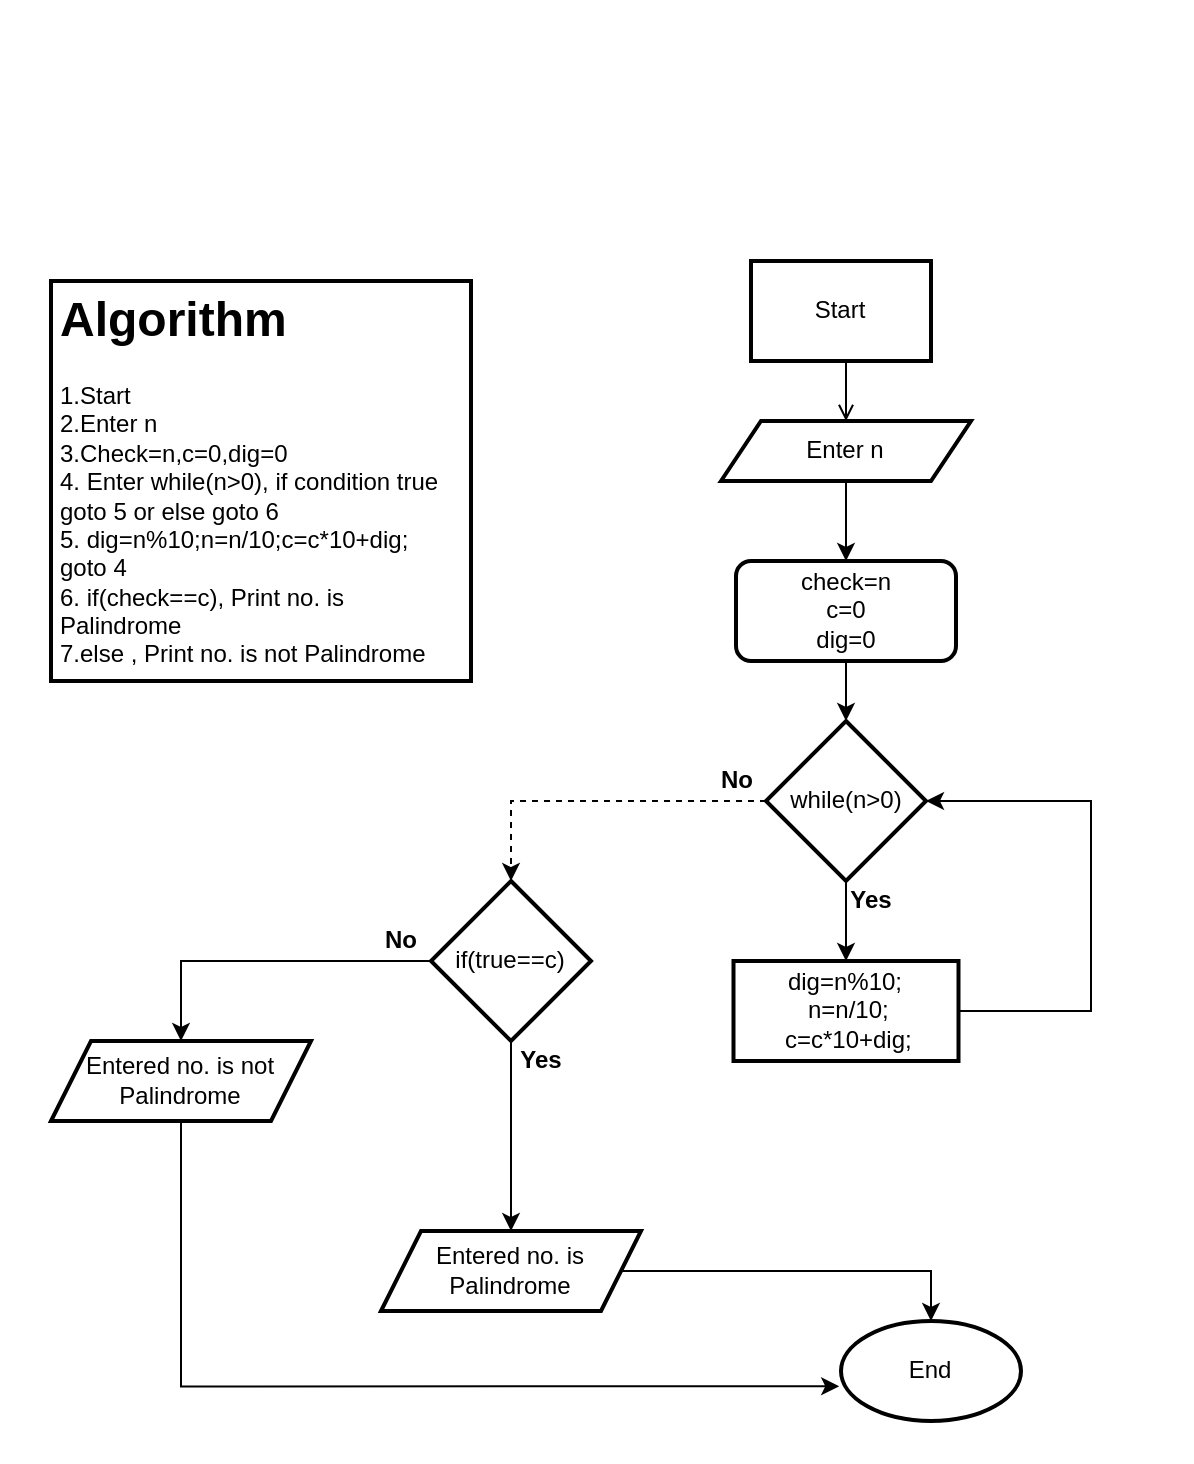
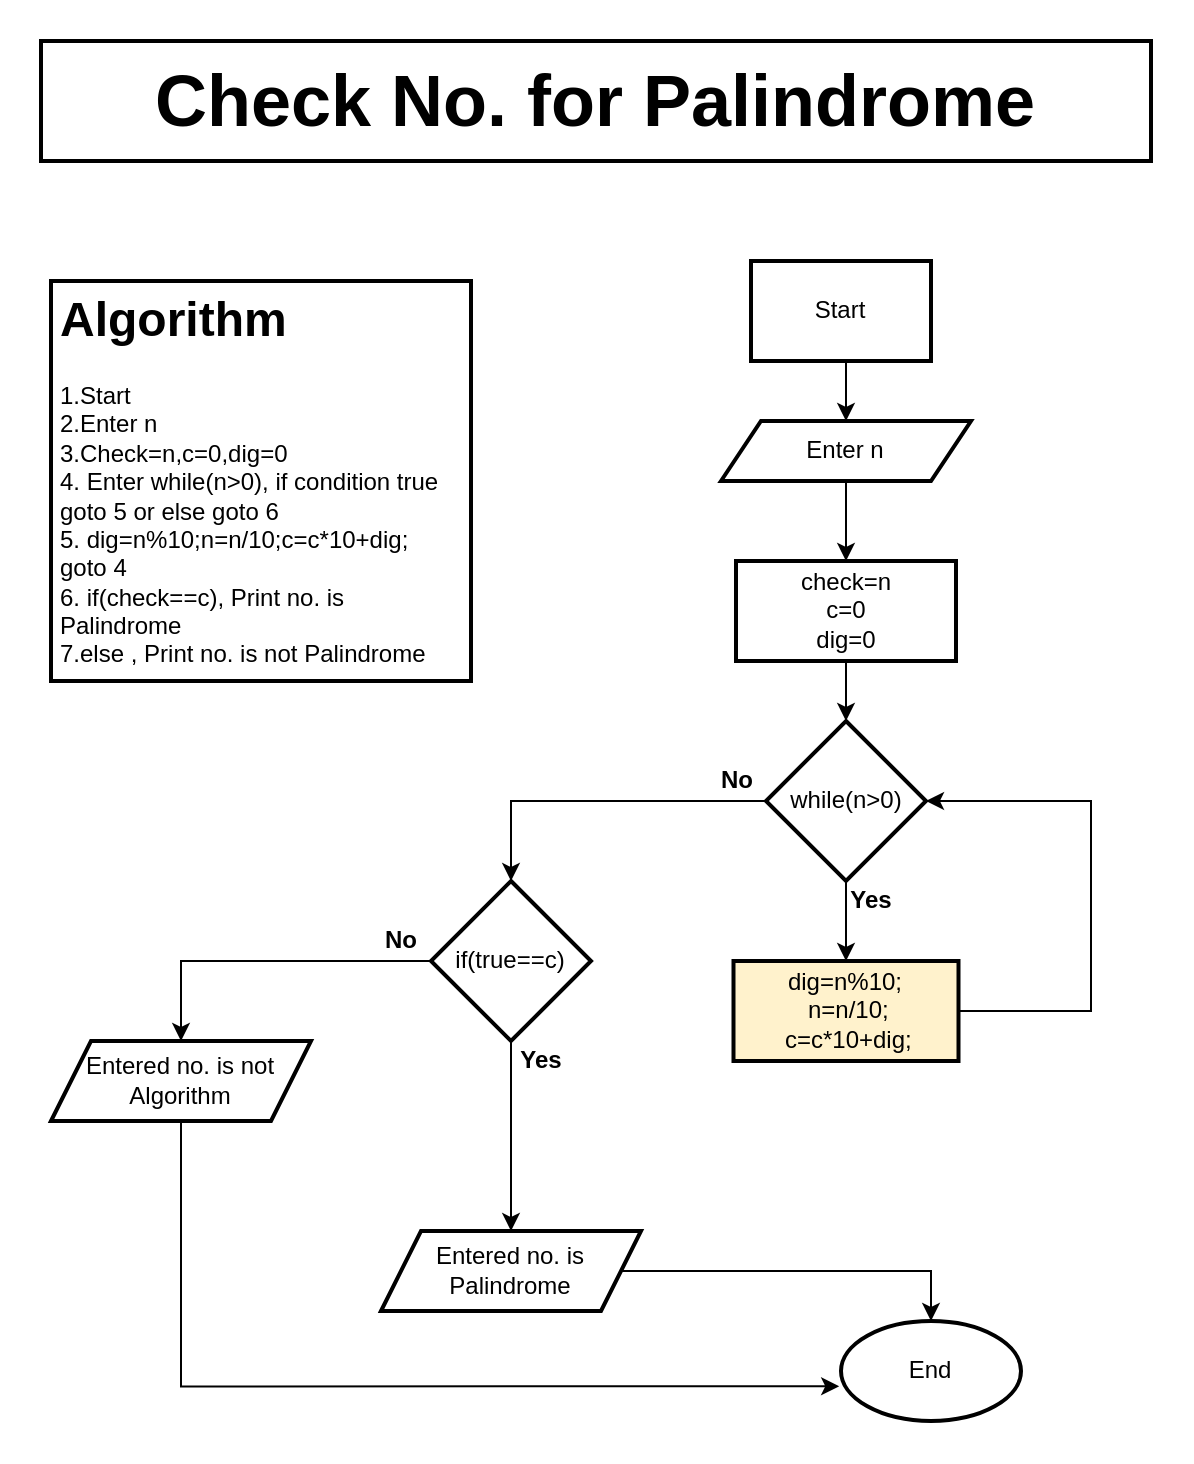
none -> (596, 101)
(846, 408) -> (846, 406)
(846, 611) -> (846, 611)
(603, 801) -> (603, 801)
(846, 1011) -> (846, 1011)
(181, 1081) -> (181, 1081)
